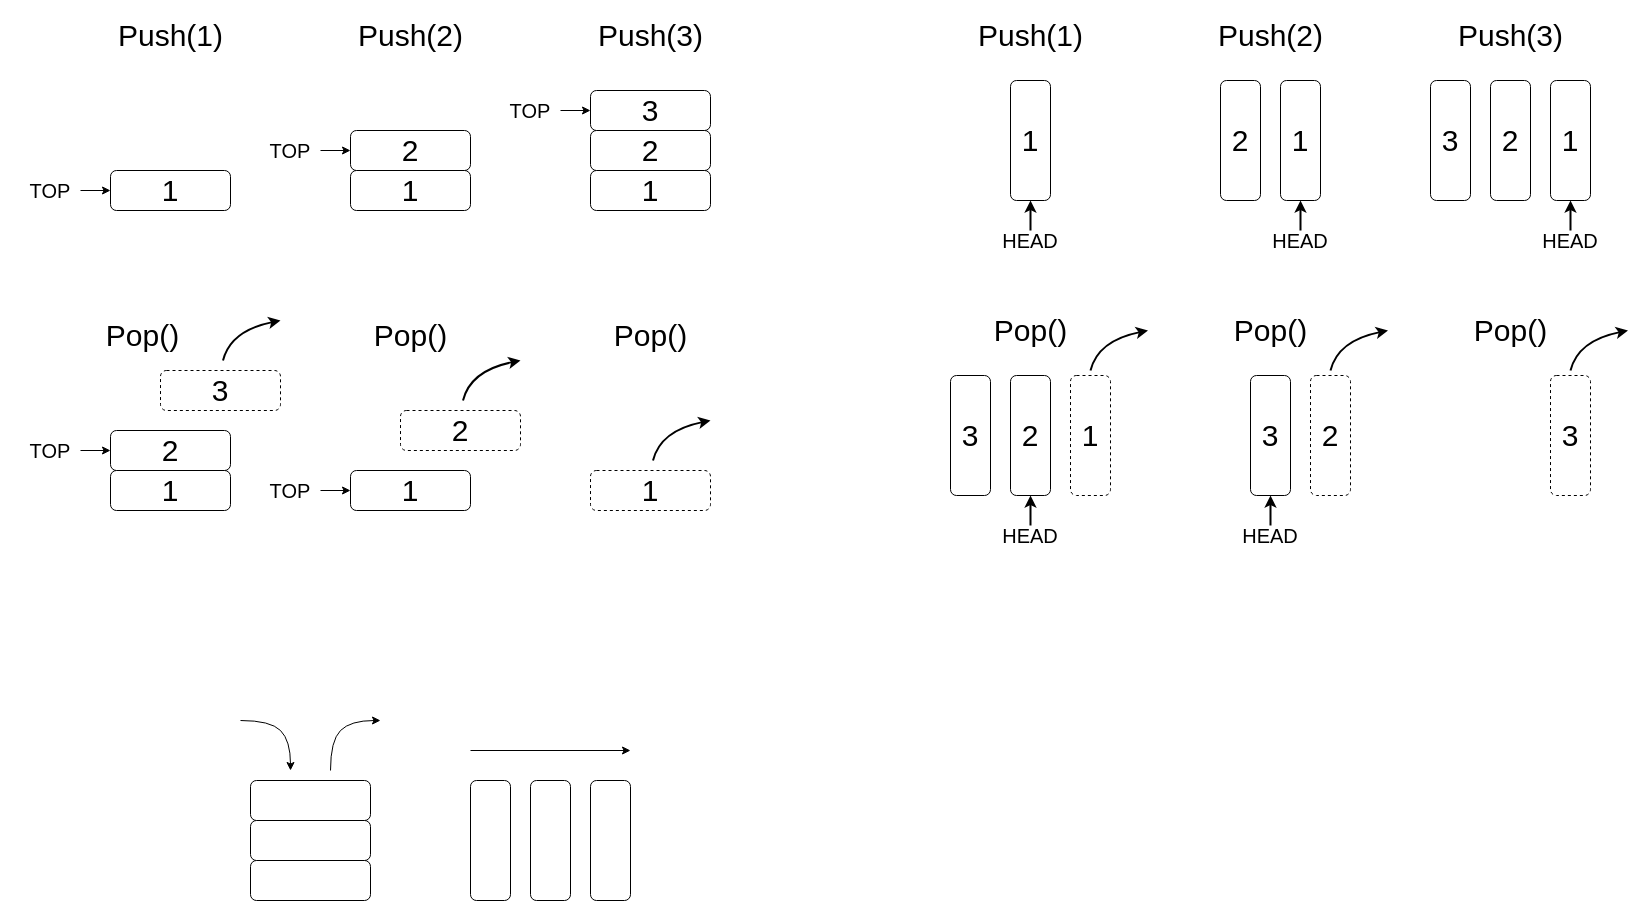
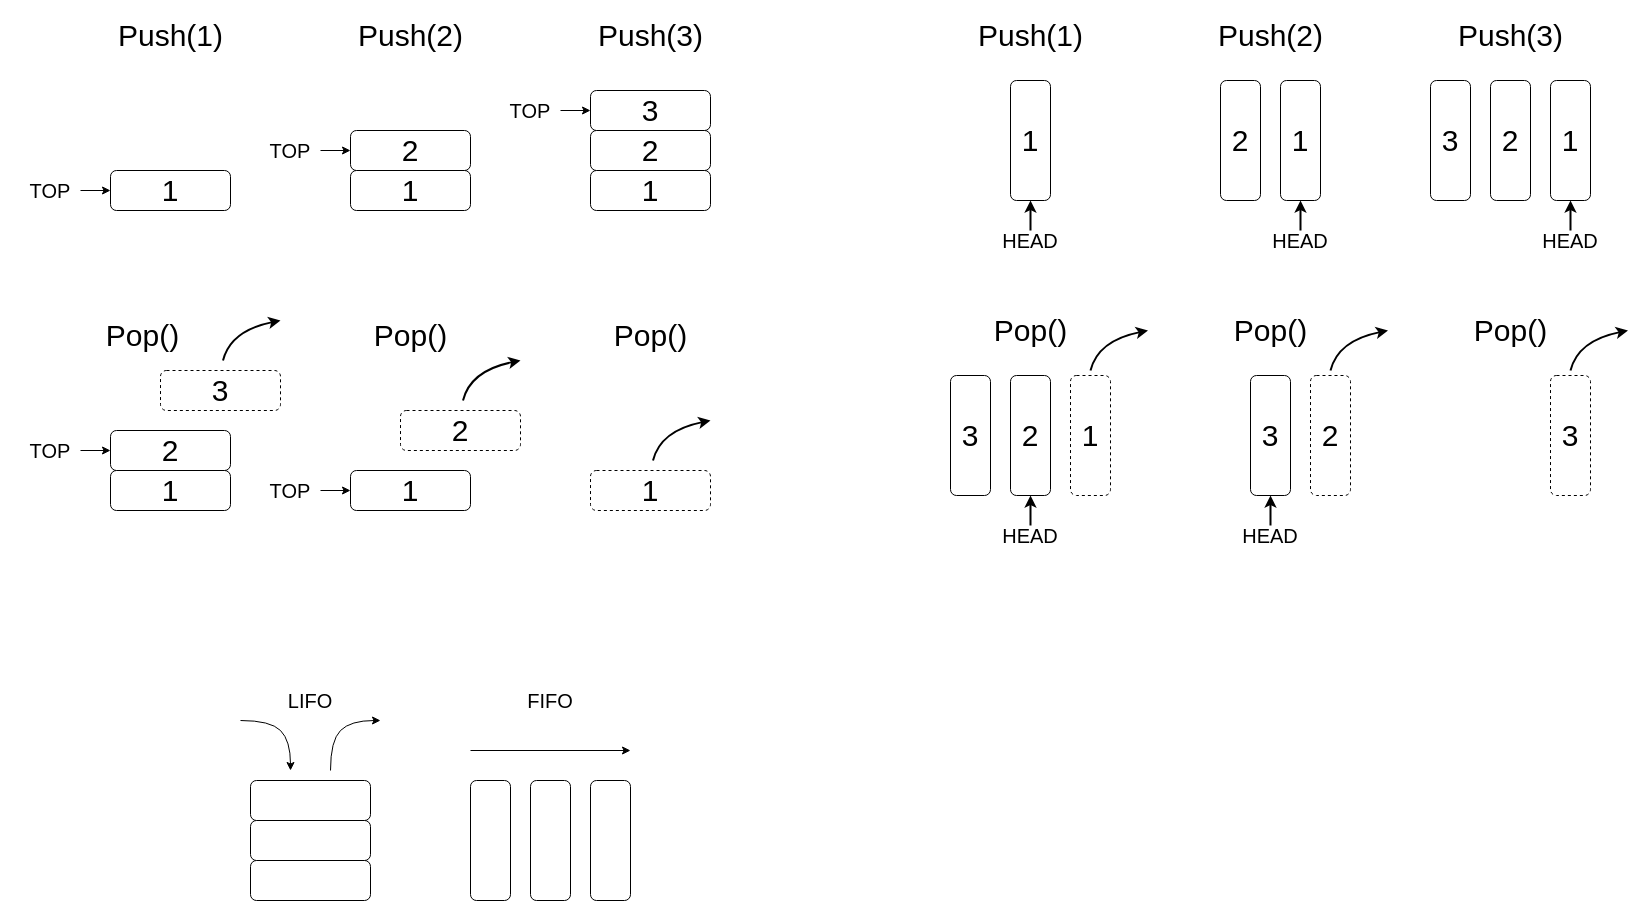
none -> (311, 701)
none -> (551, 701)
